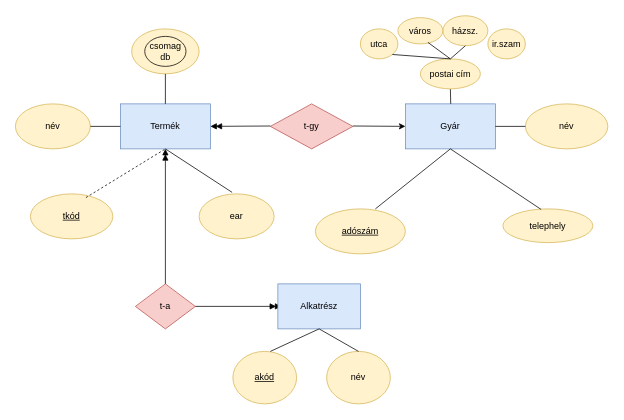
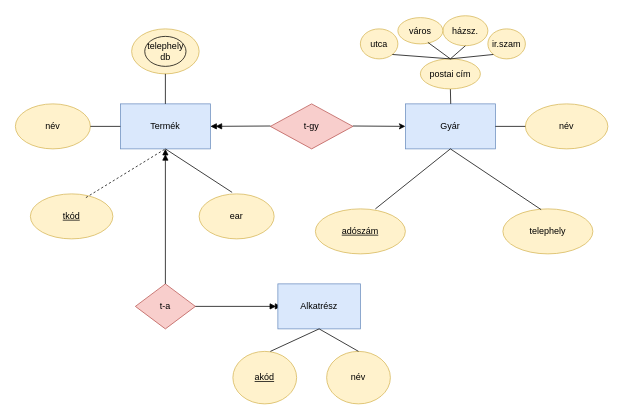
(166, 51) -> (166, 51)
none -> (472, 57)
(548, 226) -> (548, 231)
